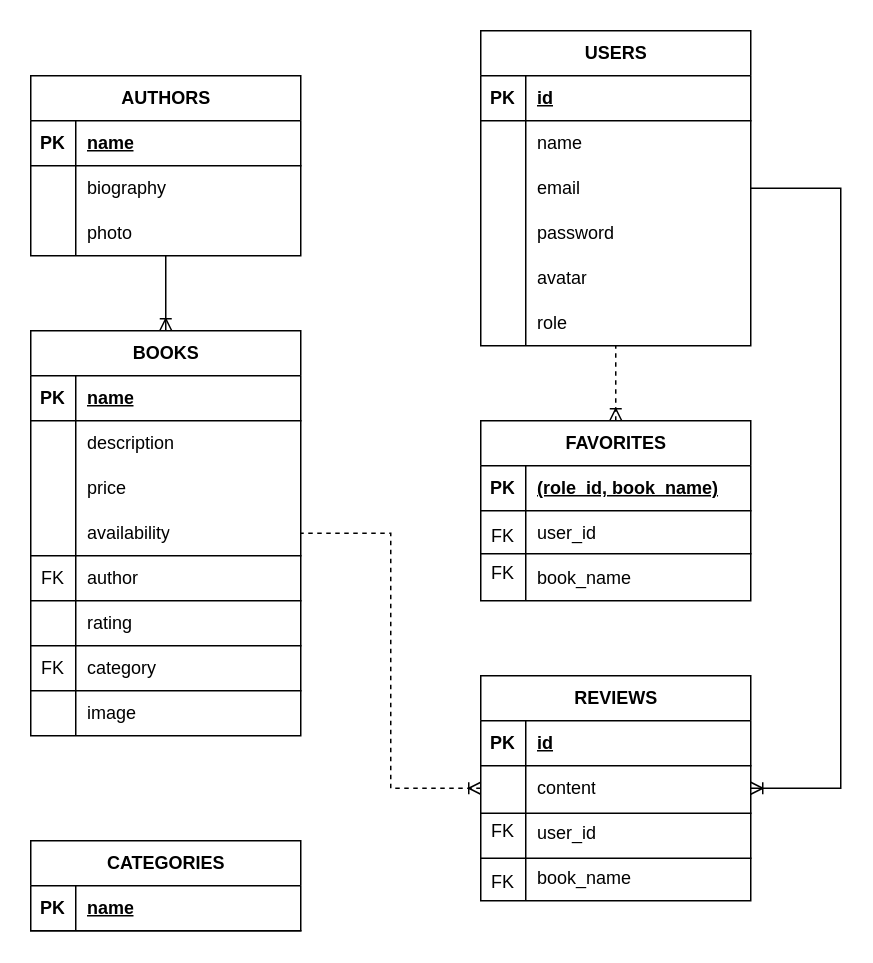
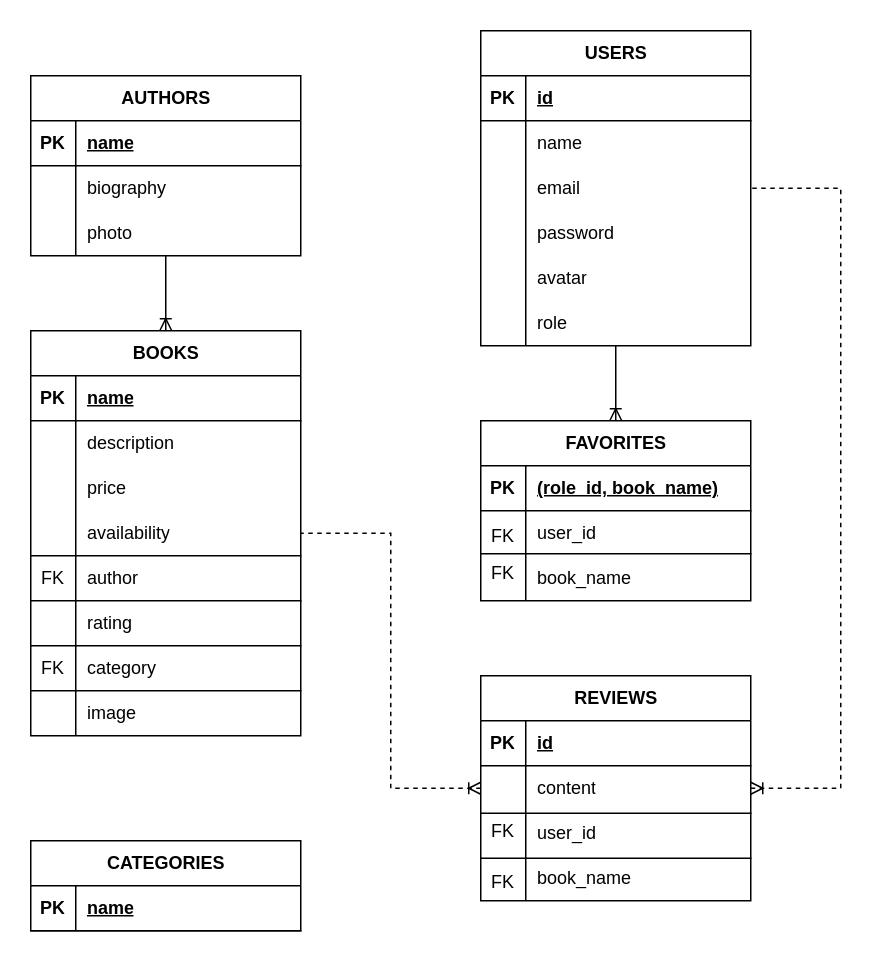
(616, 383) -> (616, 383)
(841, 489) -> (841, 489)
